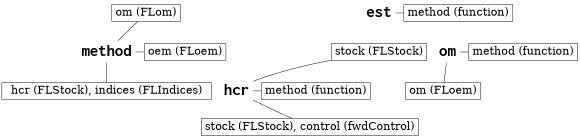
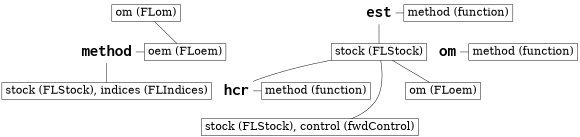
(128, 31) -> (166, 33)
none -> (379, 34)
(445, 73) -> (411, 71)
(107, 91) -> (107, 91)
(273, 110) -> (378, 96)
